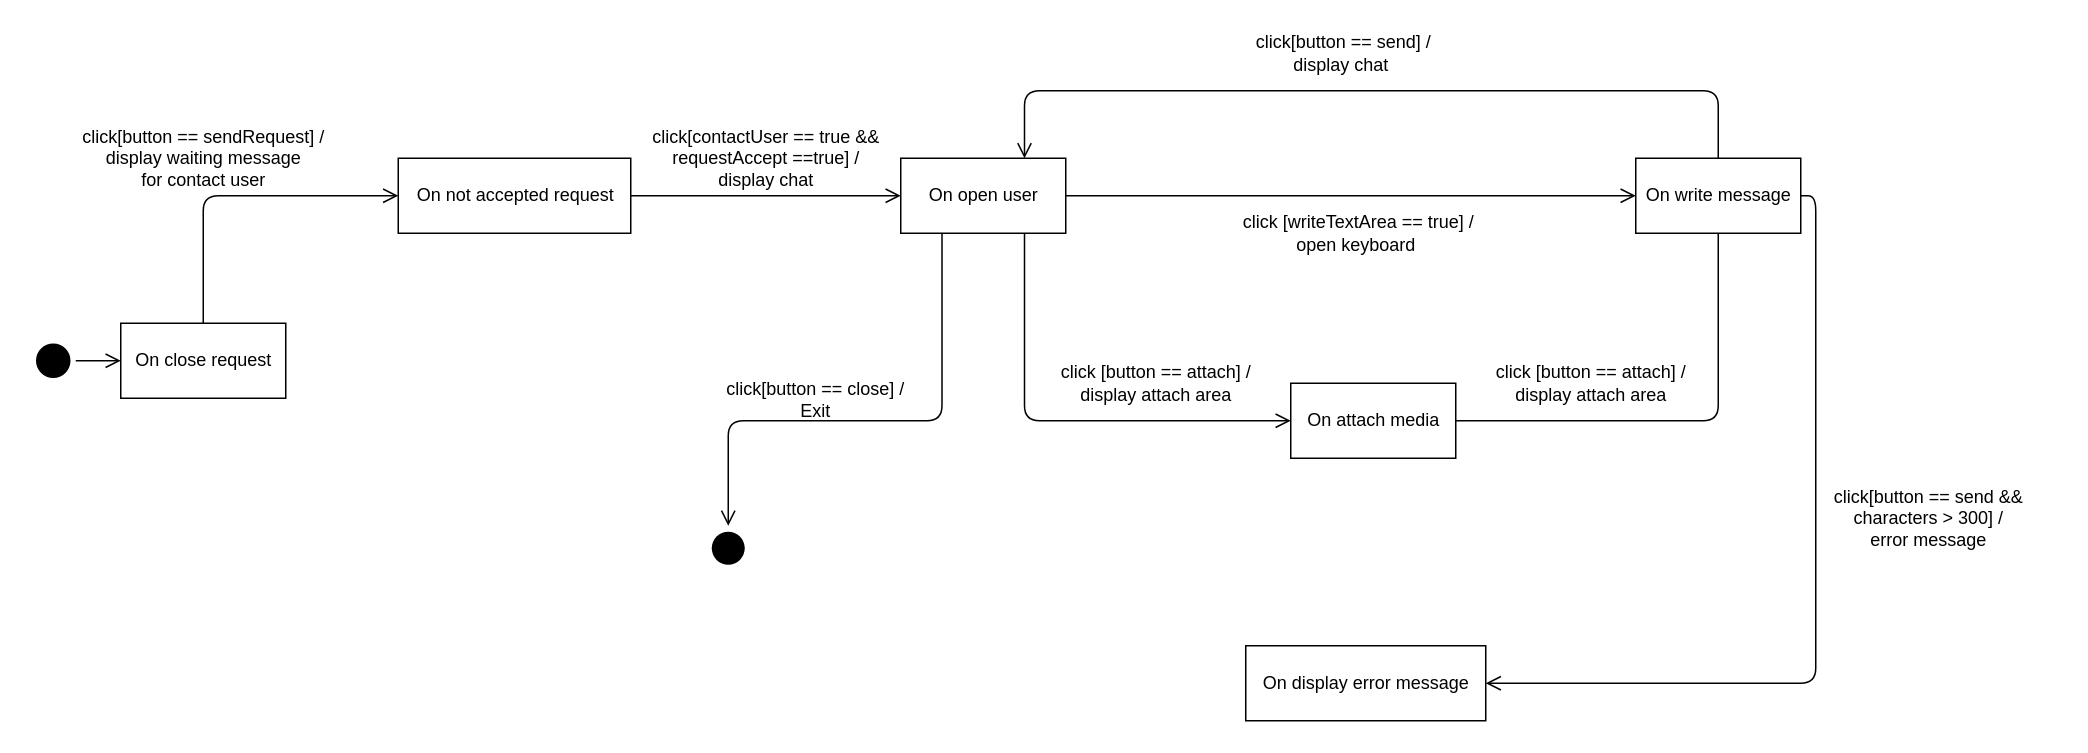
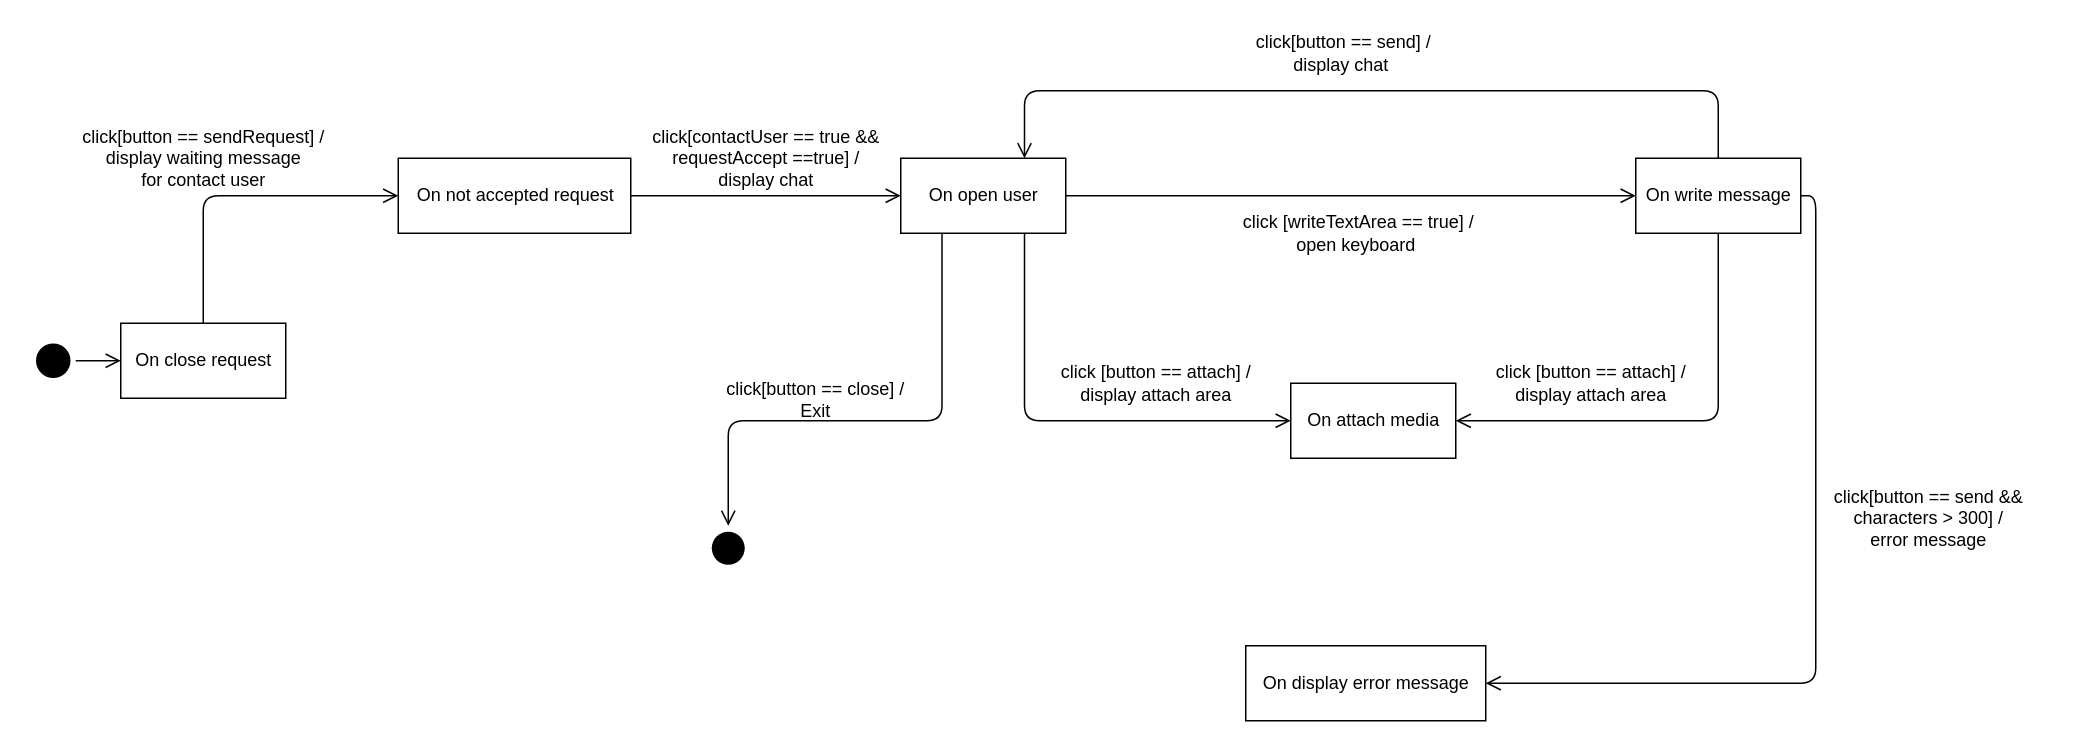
(1461, 421) -> (1463, 421)
